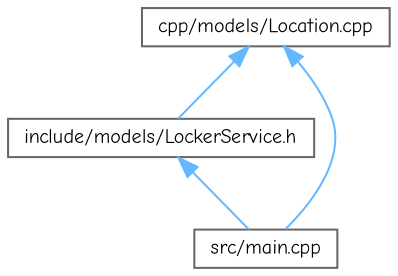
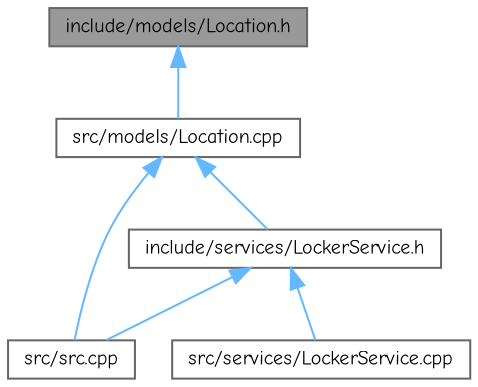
none -> (178, 27)
(266, 27) -> (178, 138)
(161, 138) -> (285, 249)
(266, 249) -> (71, 359)
none -> (321, 359)
